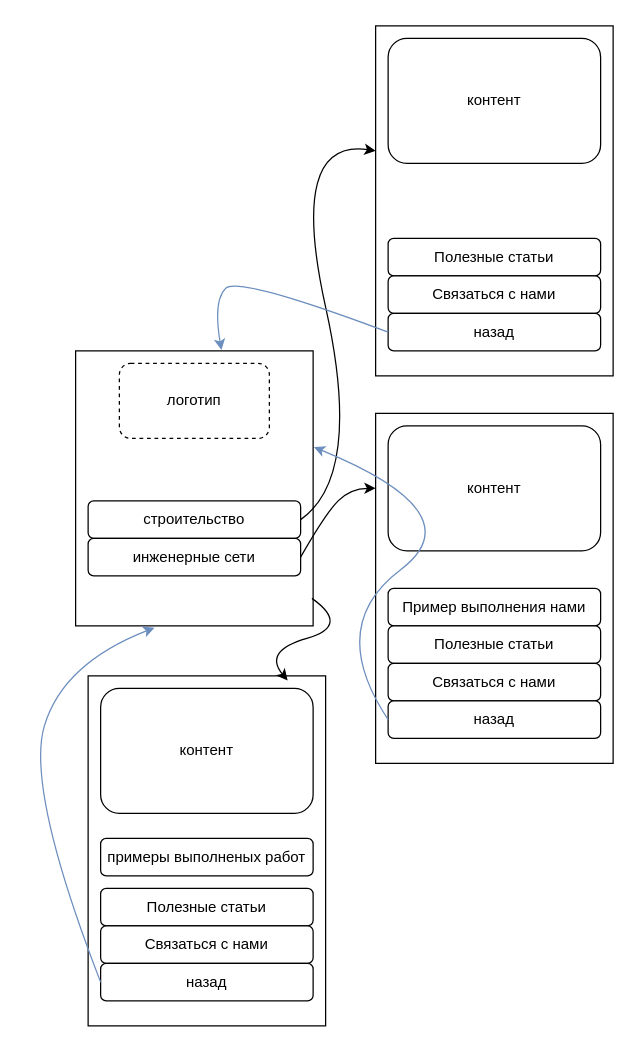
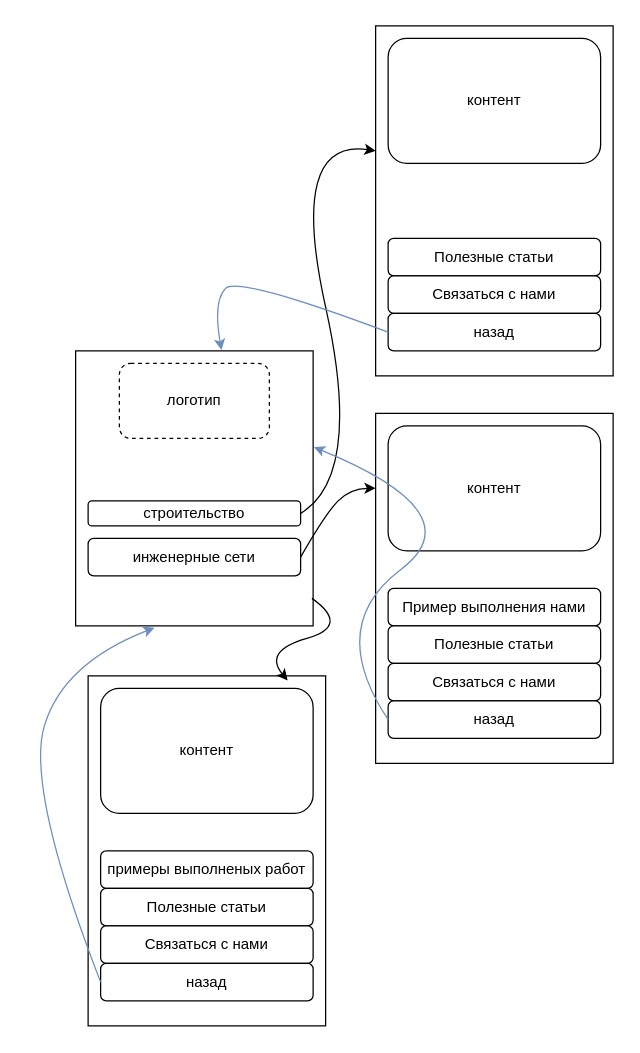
(194, 519) -> (194, 513)
(207, 857) -> (207, 869)
